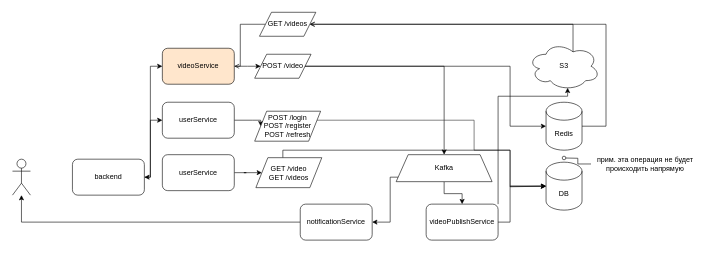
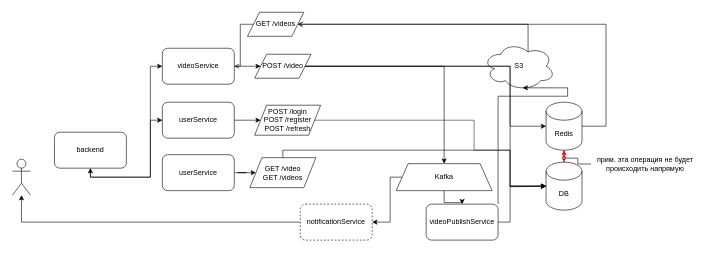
(288, 24) -> (276, 24)
(198, 66) -> (198, 66)
(564, 66) -> (519, 66)
(288, 126) -> (288, 120)
none -> (510, 138)
none -> (564, 154)
(444, 168) -> (444, 177)
(289, 173) -> (283, 173)
(108, 177) -> (90, 150)
(336, 222) -> (336, 222)
